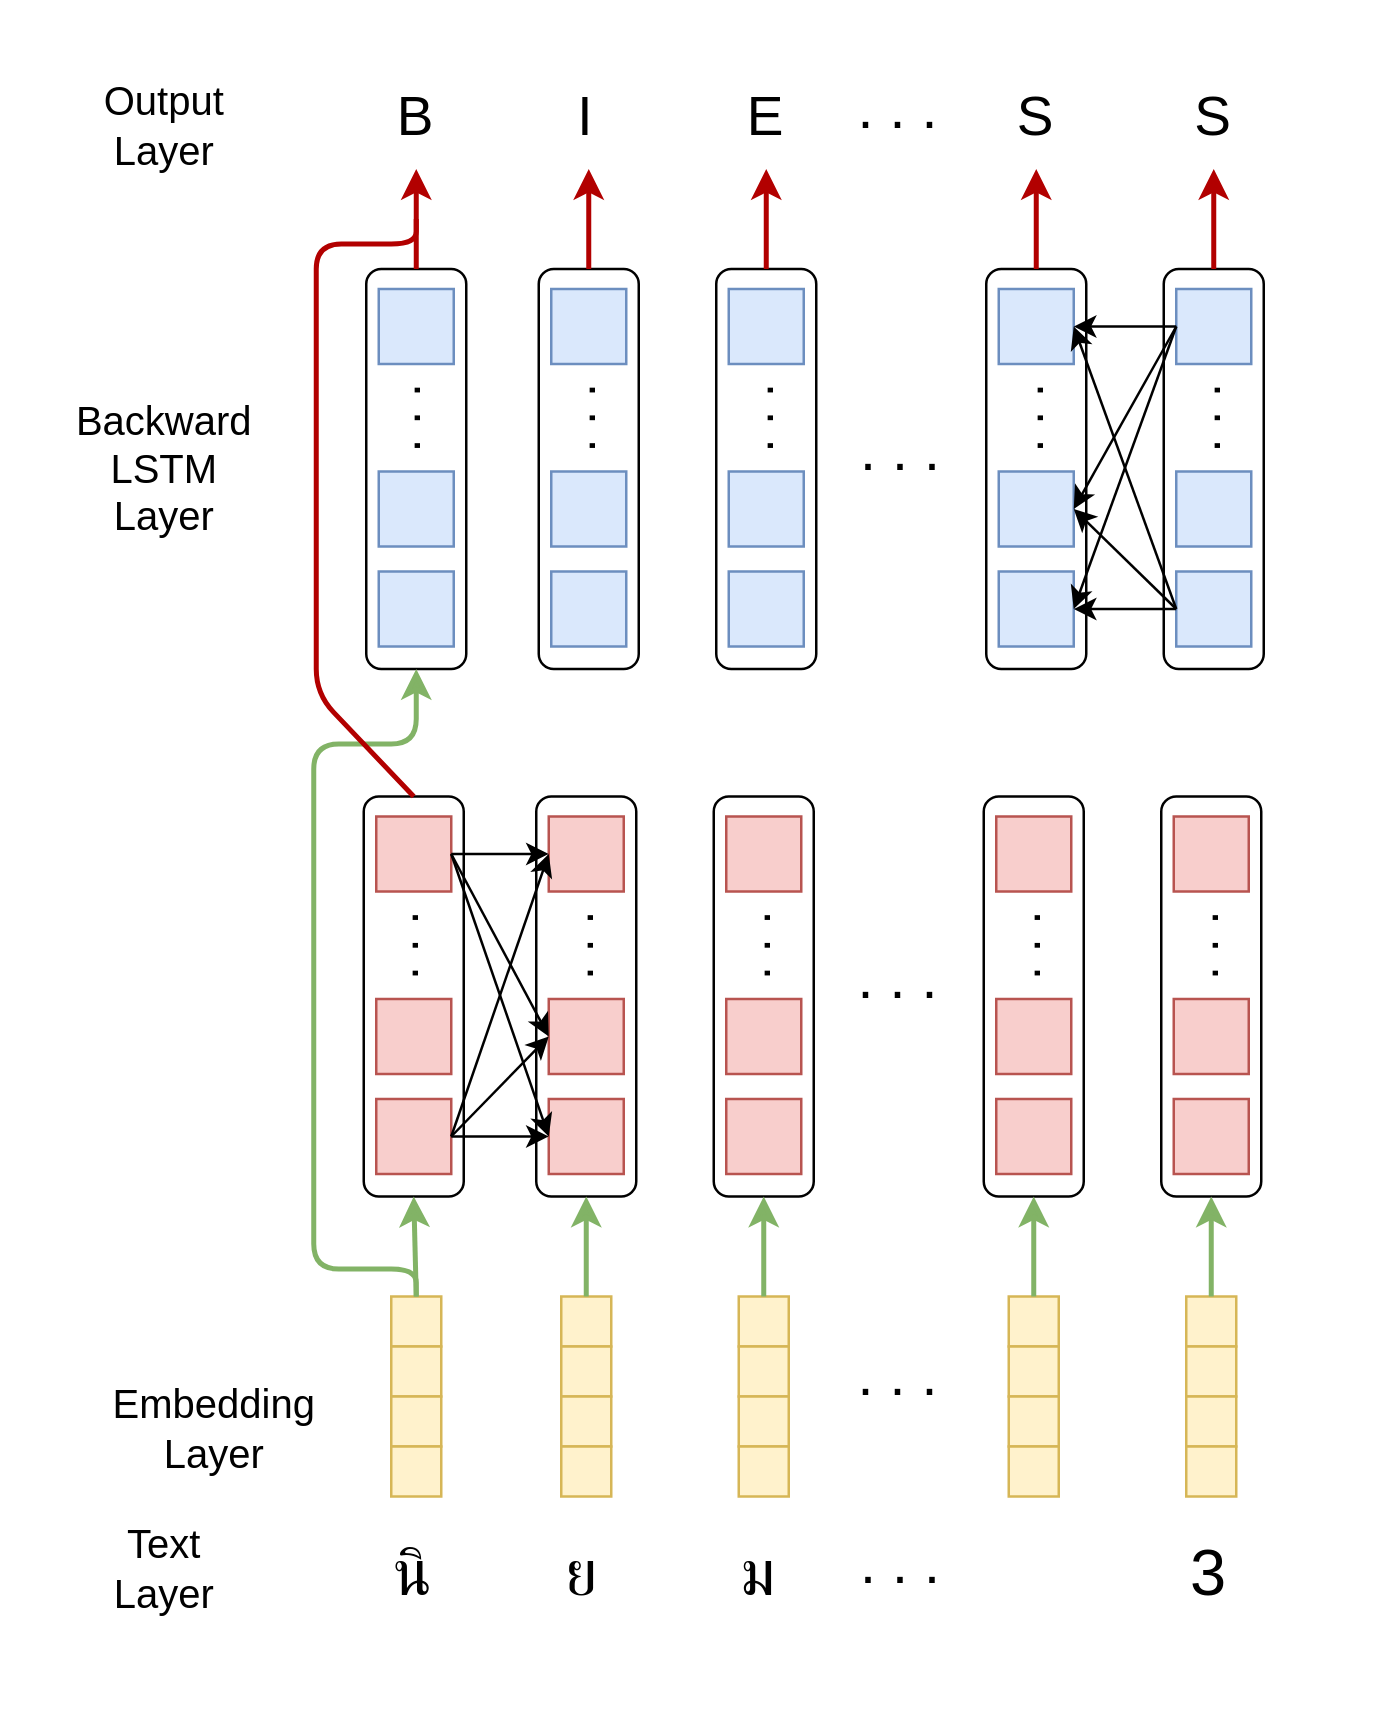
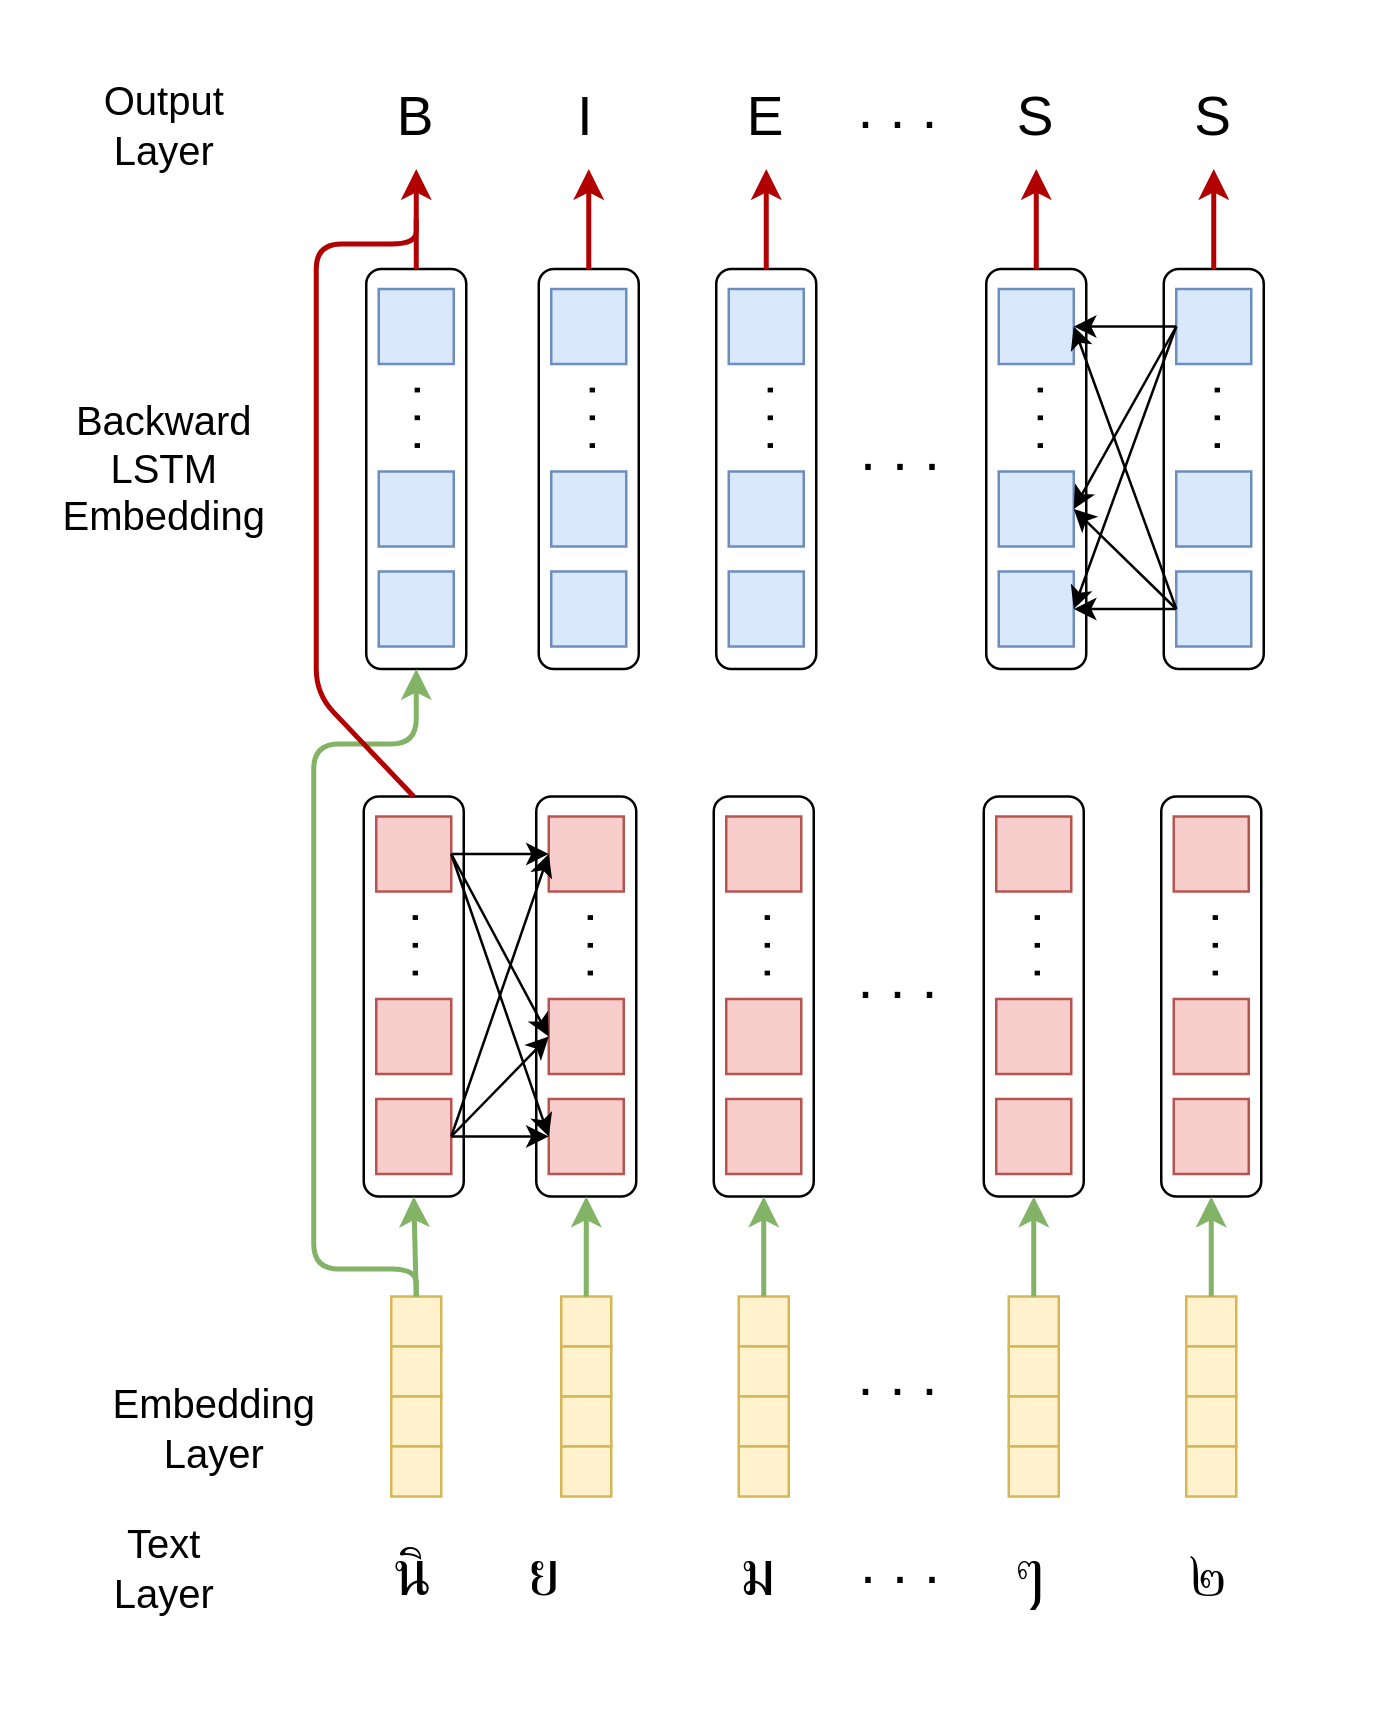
(165, 469) -> (165, 469)
(1200, 1554) -> (1200, 1554)
(588, 1556) -> (550, 1556)
none -> (1036, 1556)
